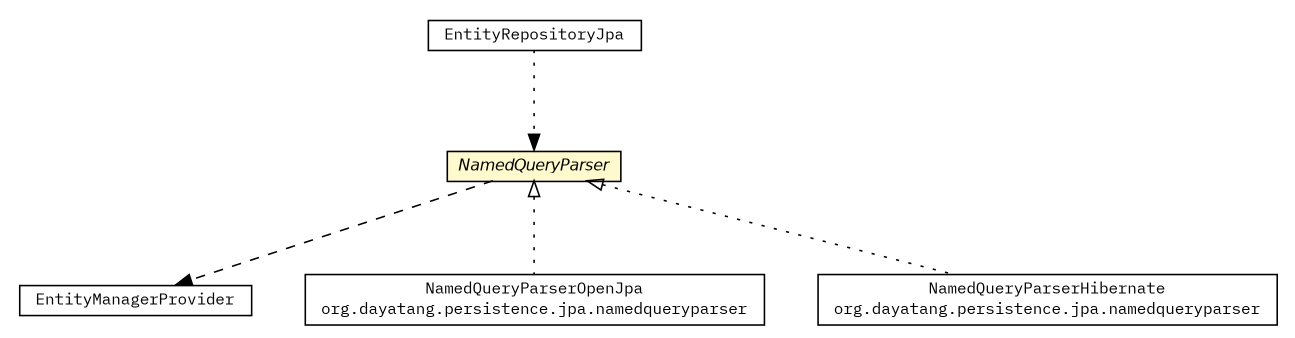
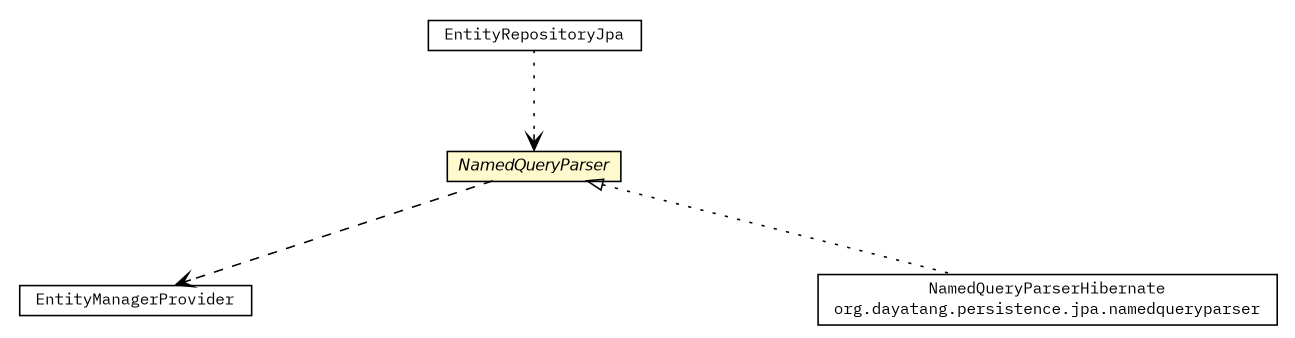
(534, 92) -> (534, 92)
(342, 230) -> (342, 230)
(534, 300) -> none
